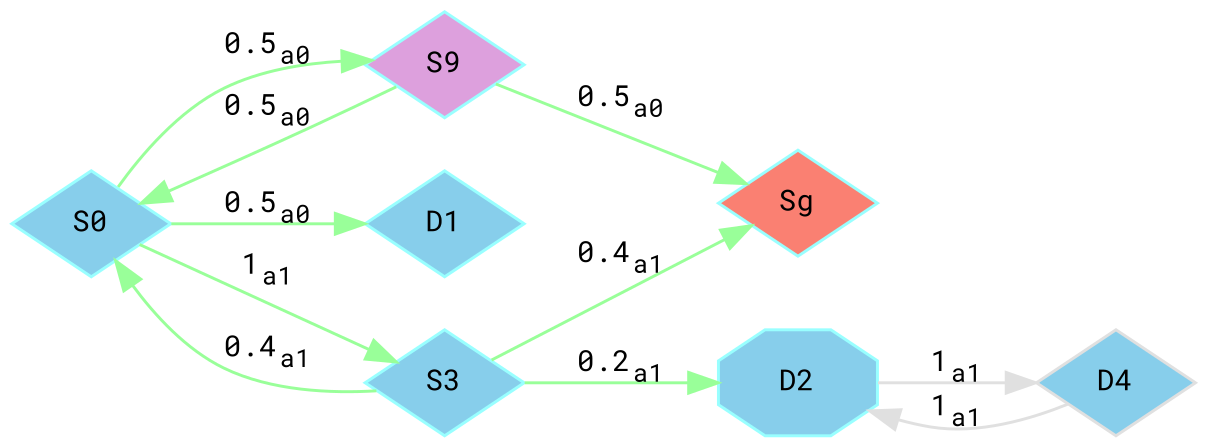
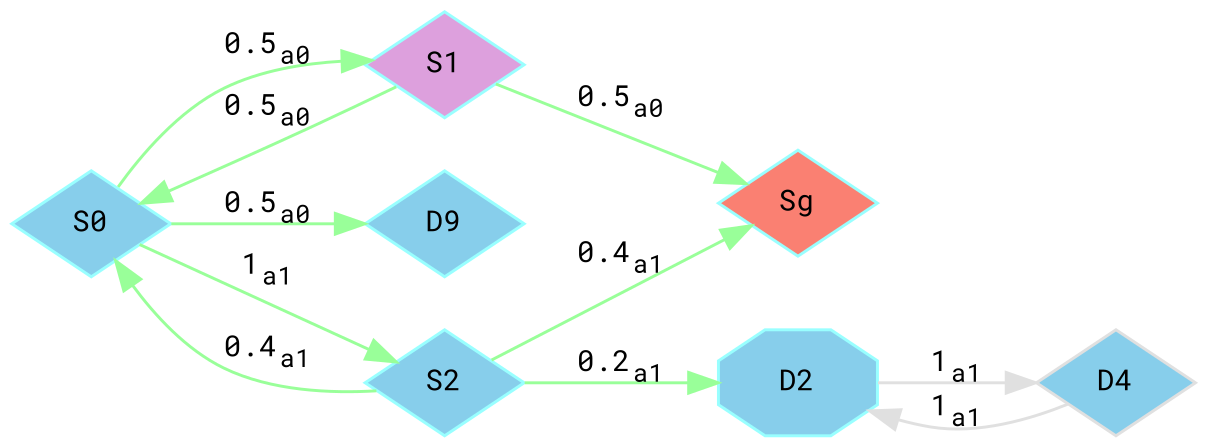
(445, 65) -> (445, 65)
(445, 224) -> (445, 224)
(445, 383) -> (445, 383)
